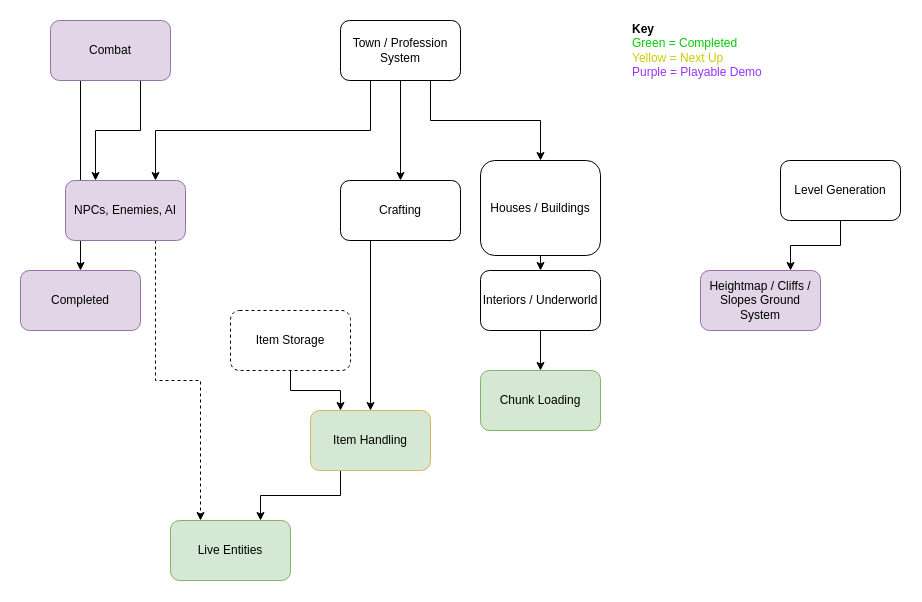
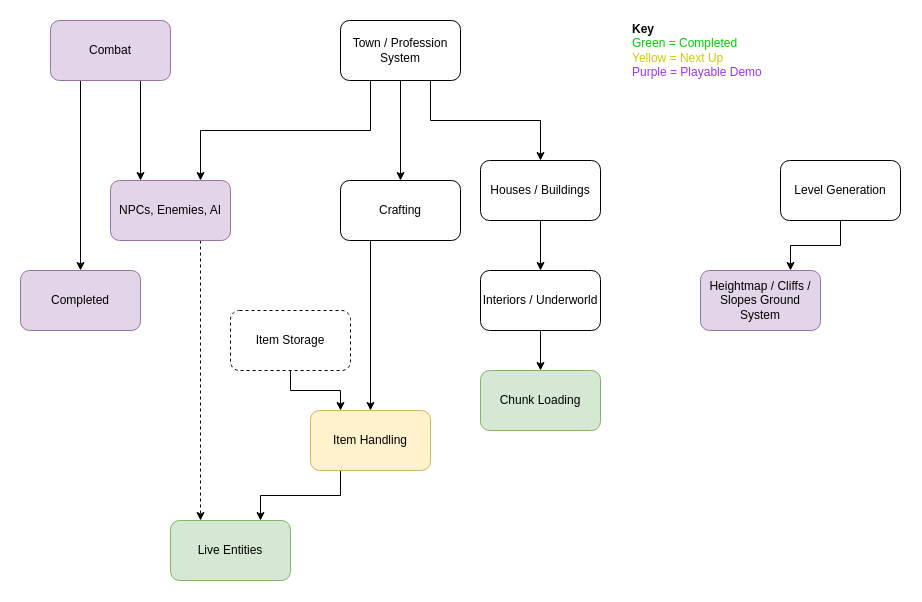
(541, 208) -> (541, 191)
(126, 211) -> (171, 211)
(371, 441) -> (371, 441)
